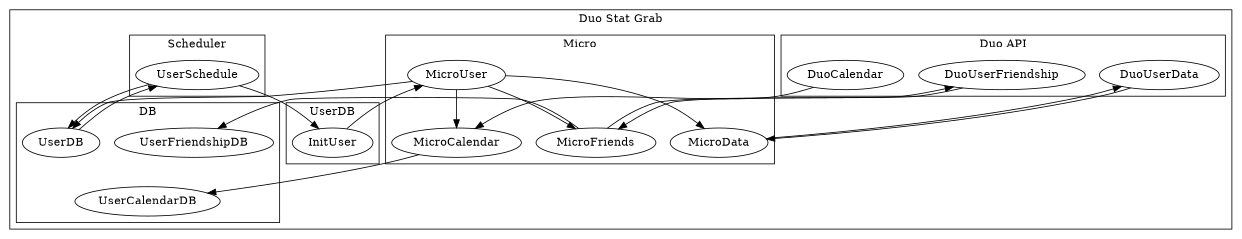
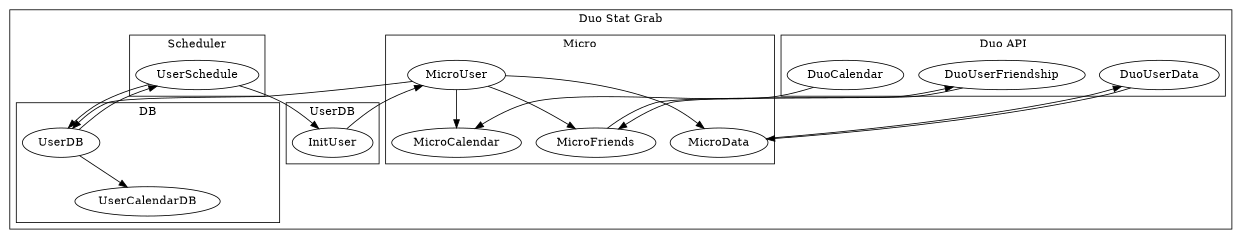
(194, 143) -> none
(318, 176) -> (100, 169)
